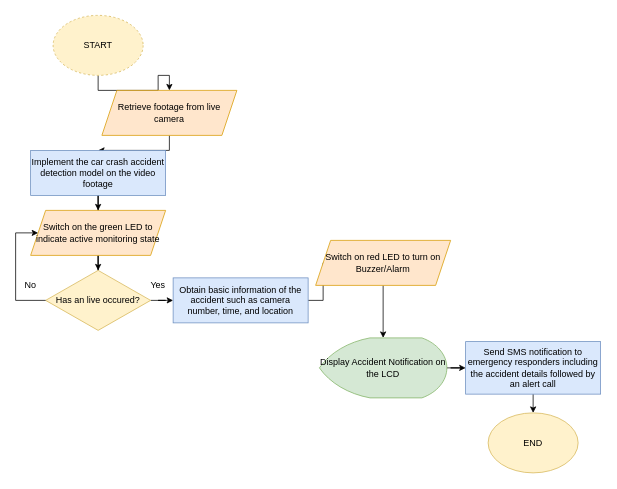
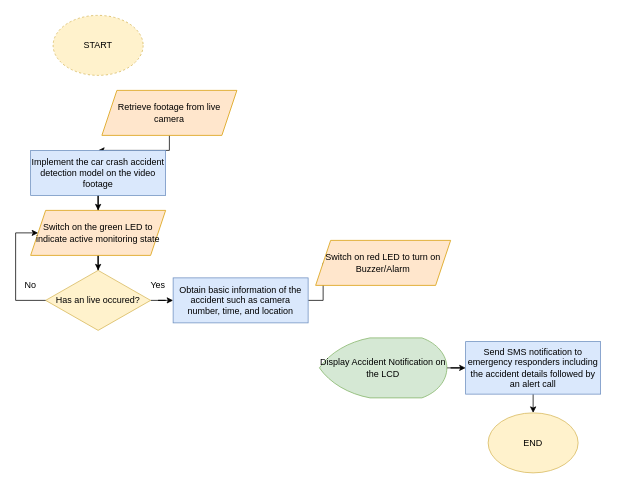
(167, 75) -> none
(383, 331) -> none
